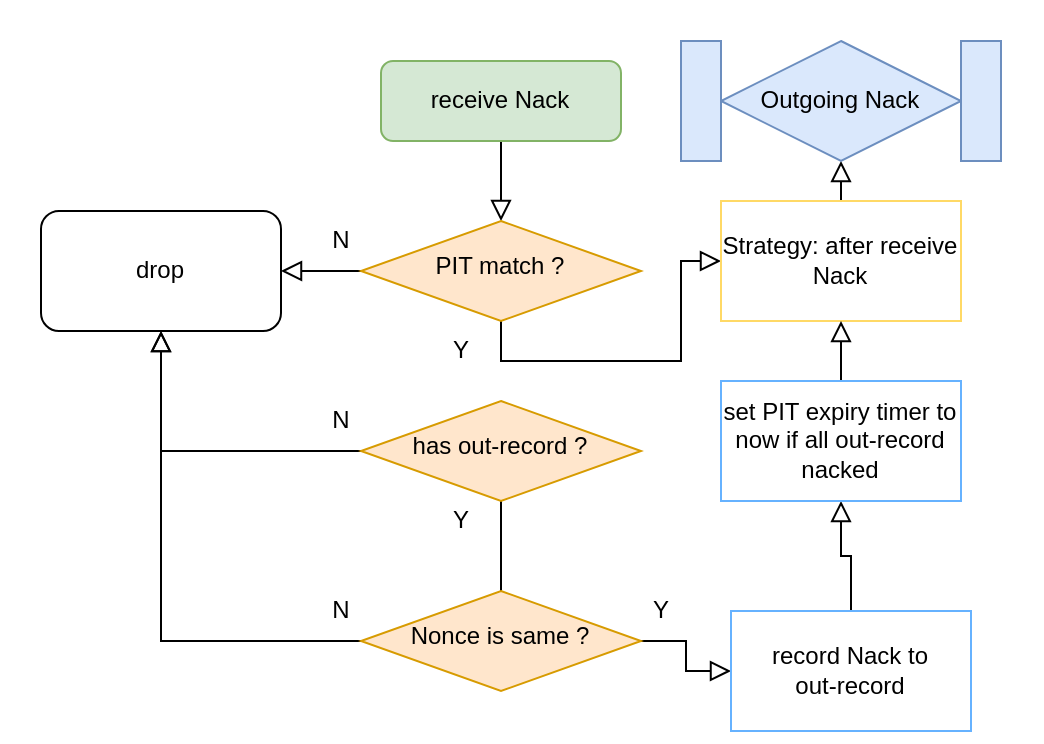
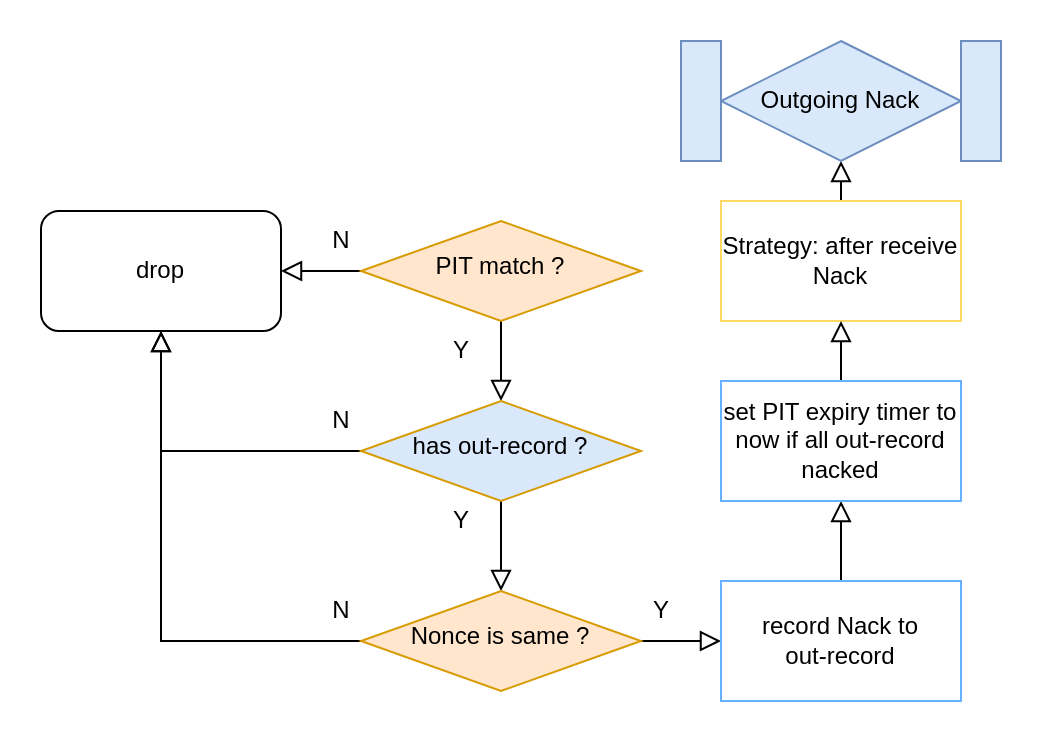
(501, 101) -> none
(501, 170) -> none
(649, 361) -> (501, 370)
(501, 451) -> (501, 451)
(501, 578) -> (501, 569)
(851, 671) -> (841, 641)
